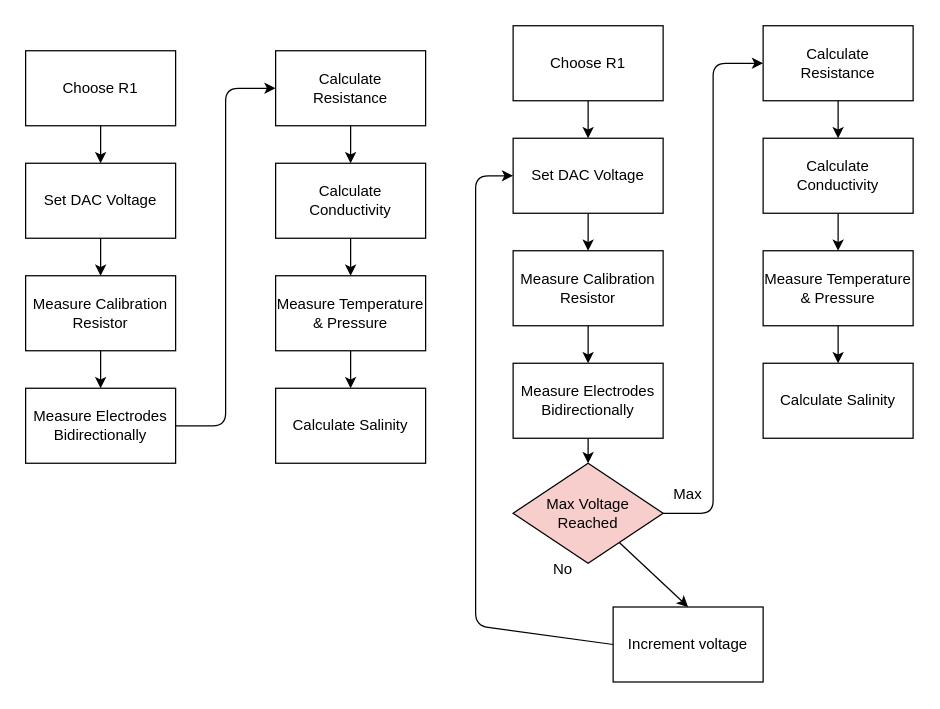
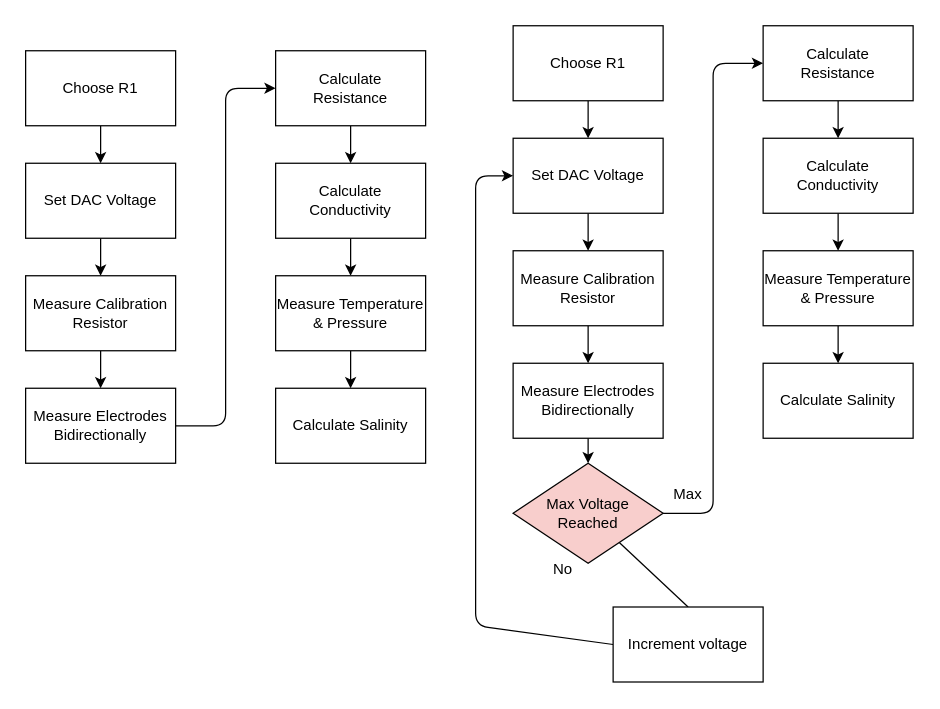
(681, 600) -> (684, 603)
